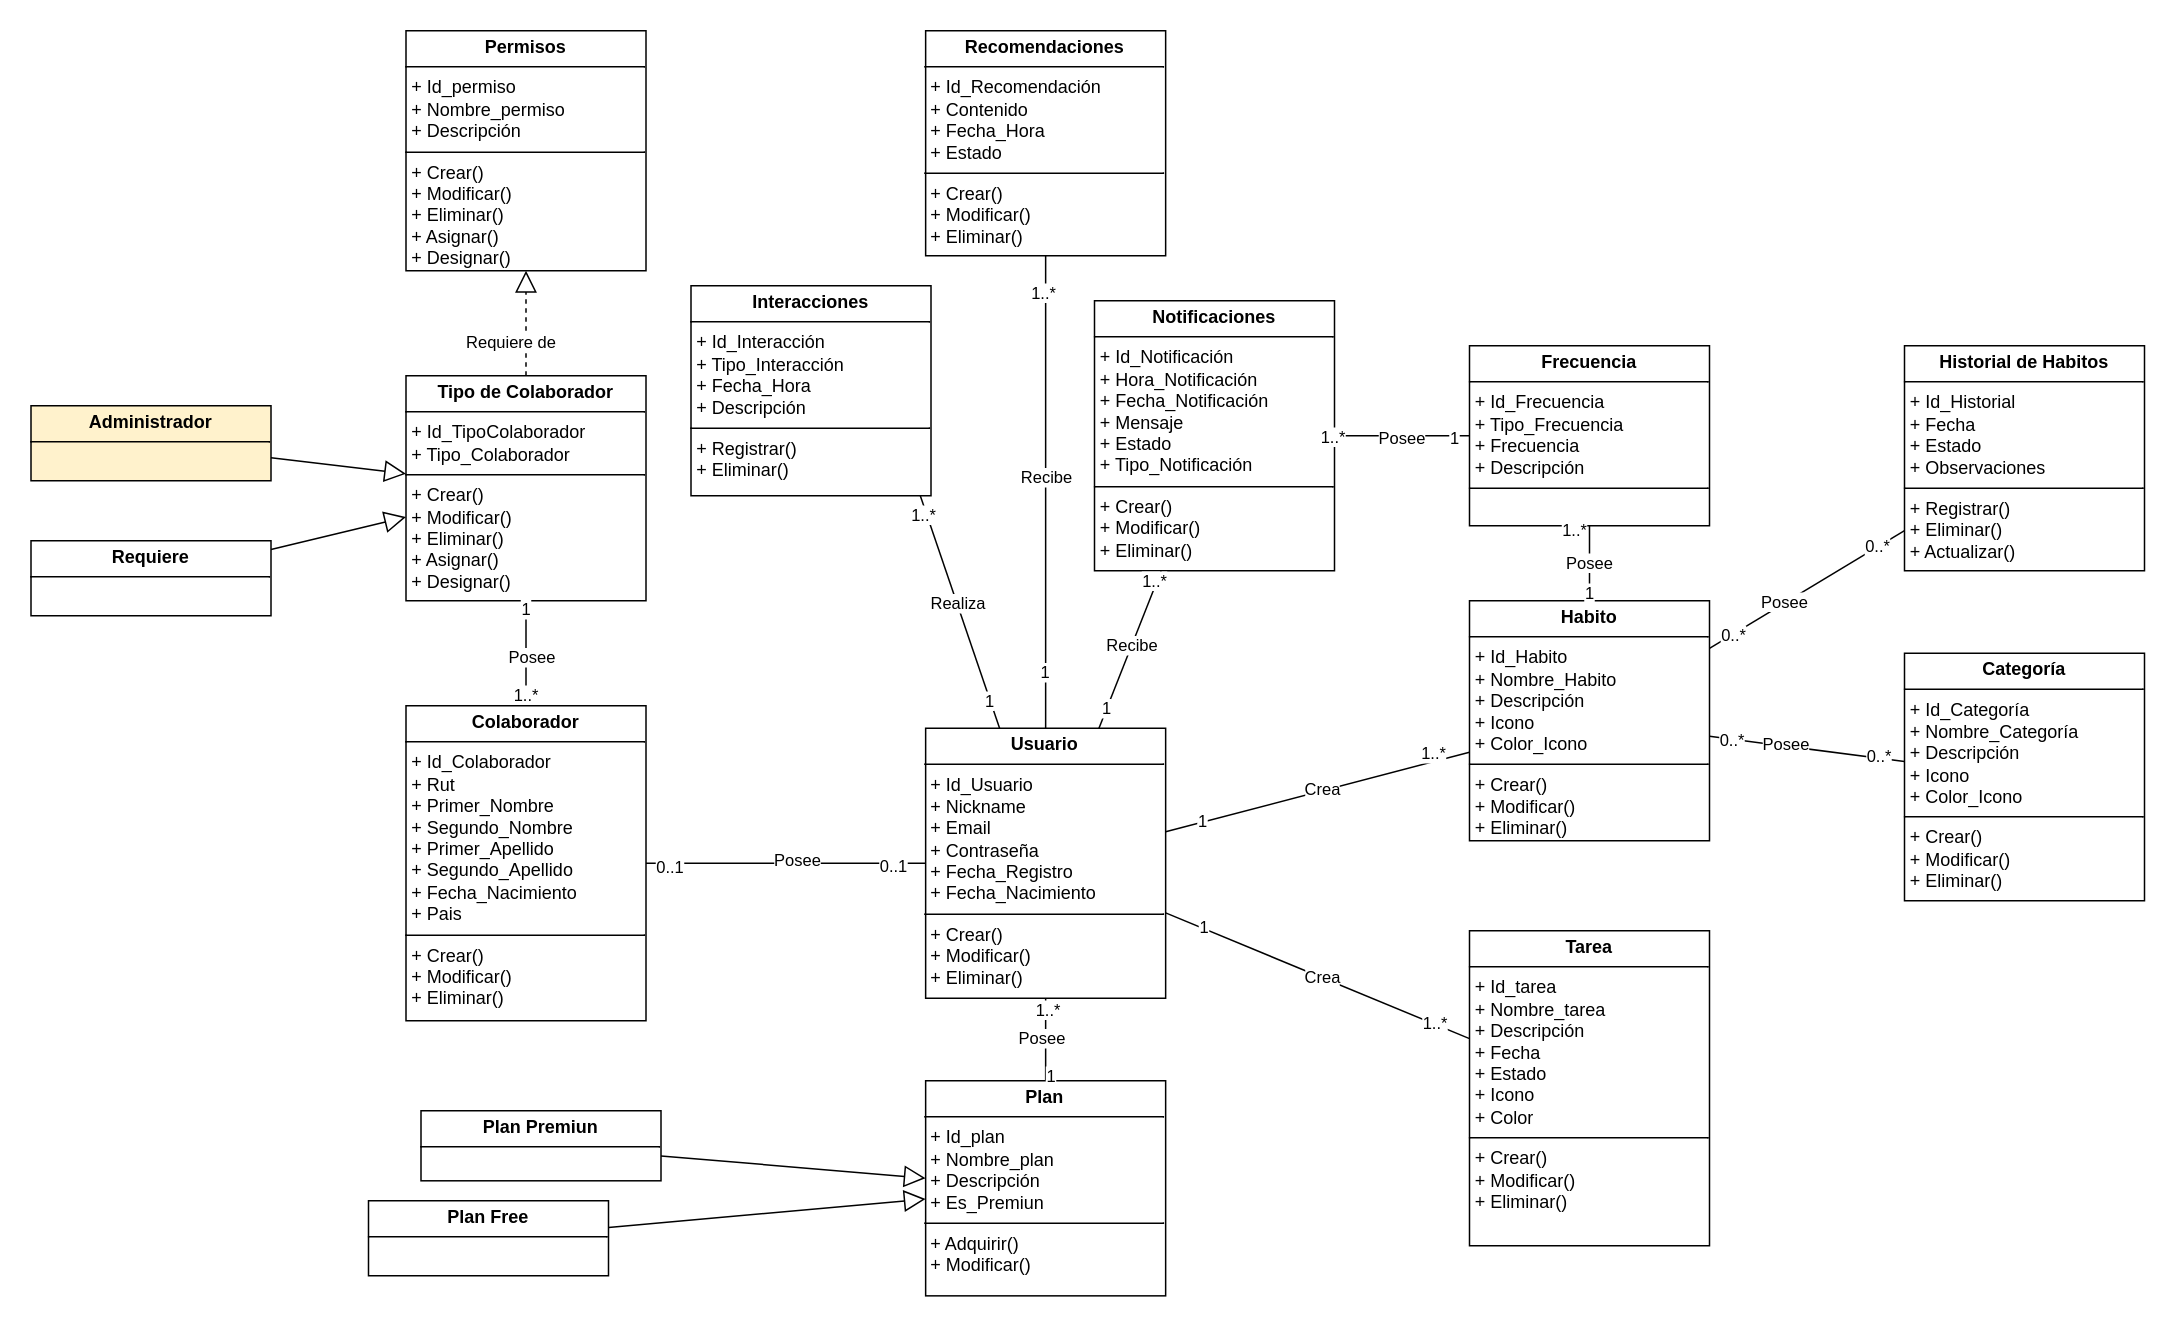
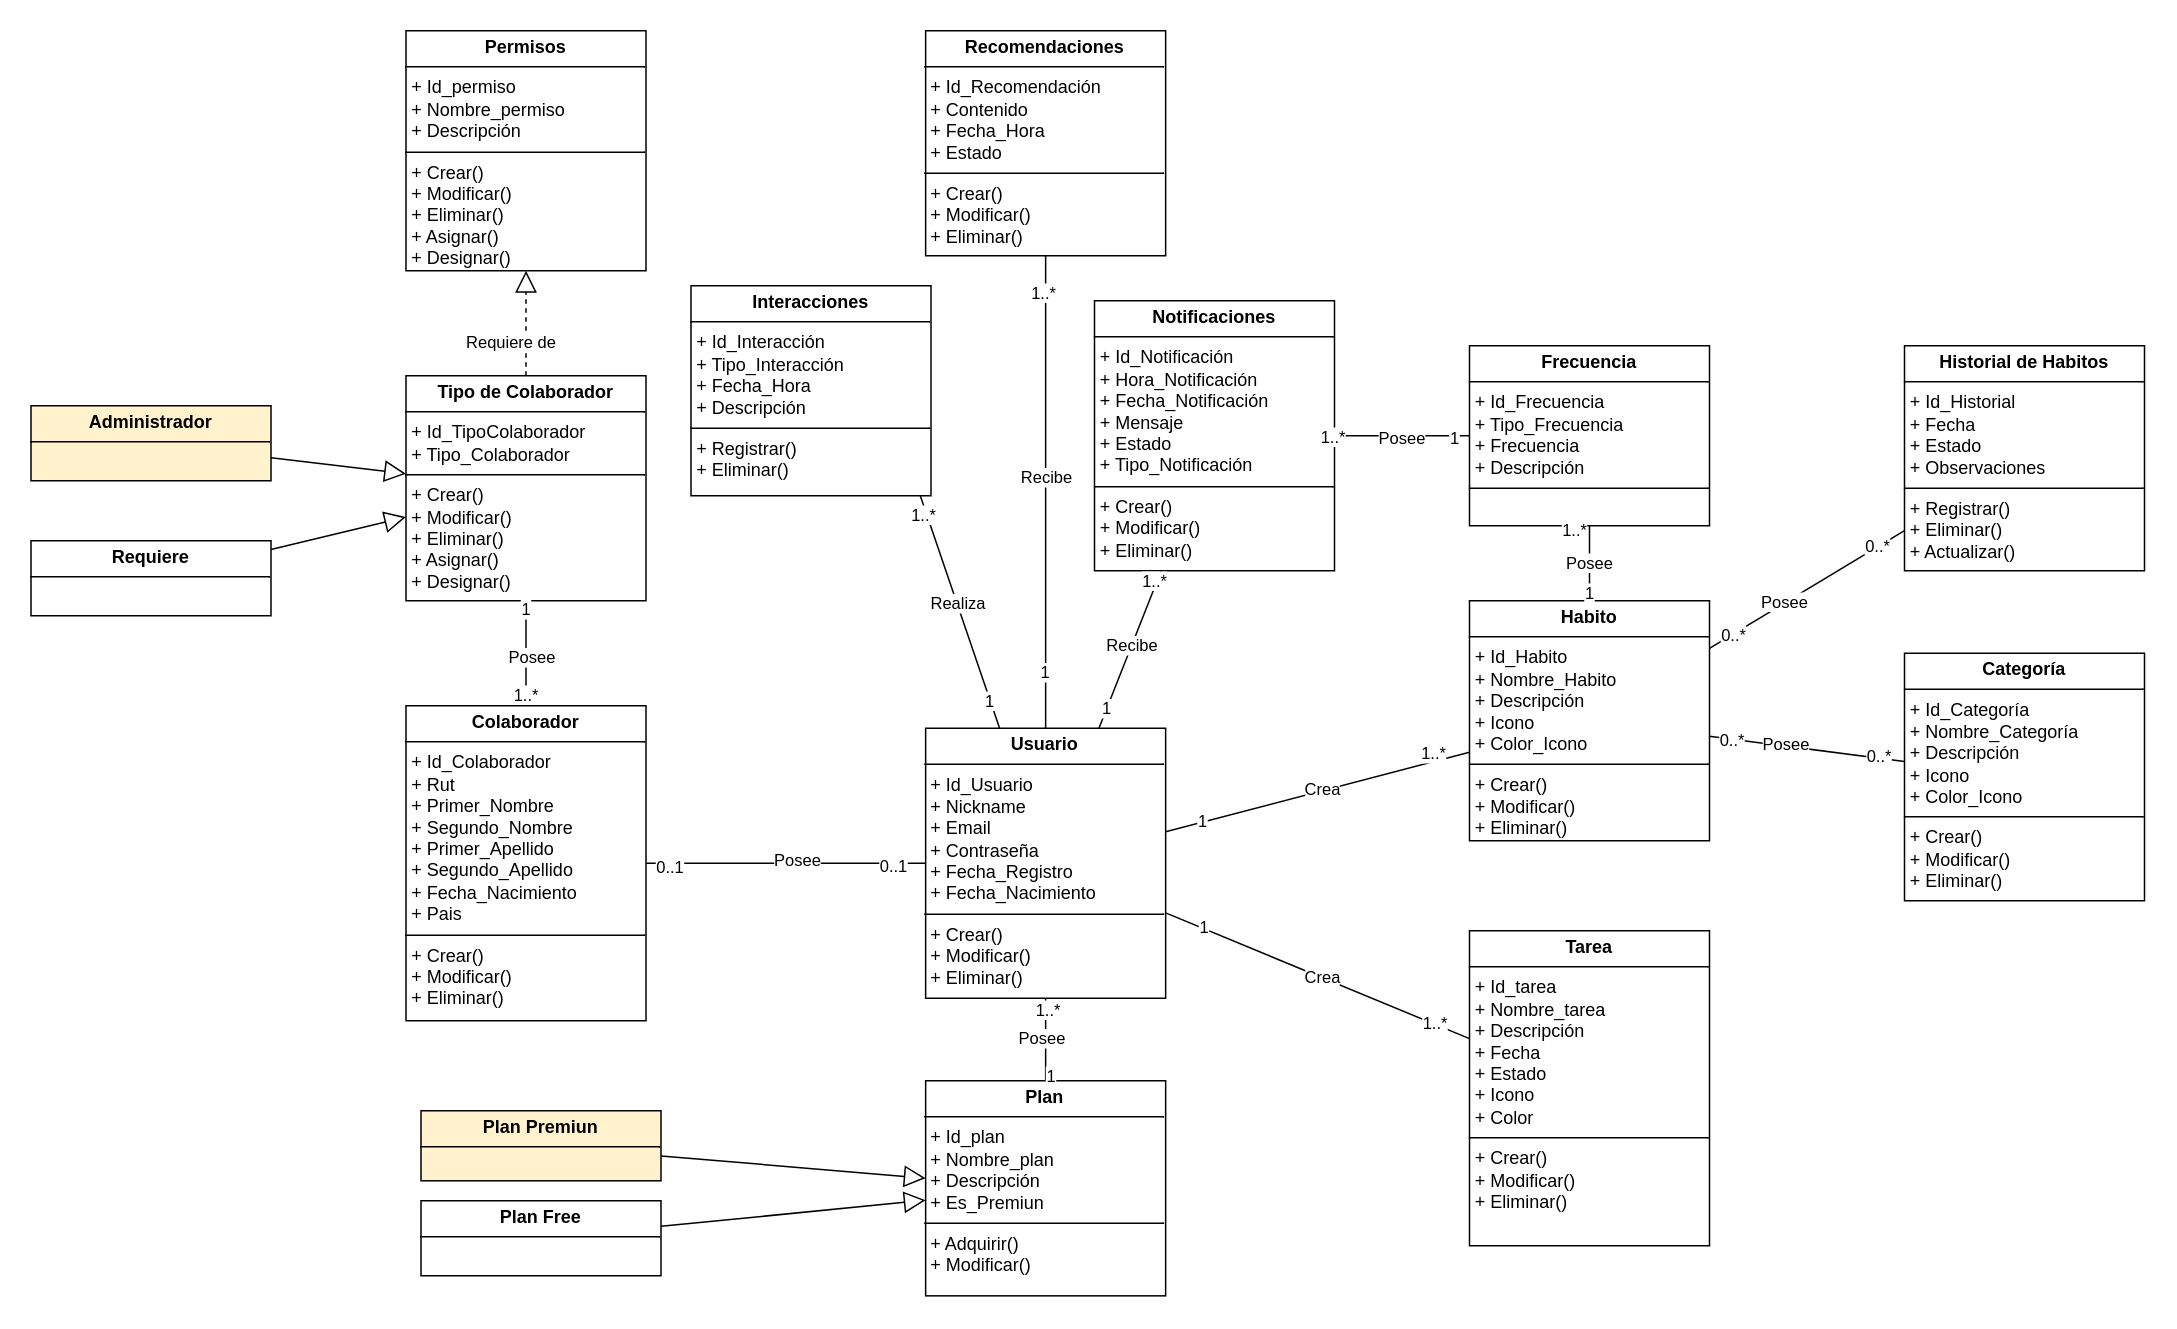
(541, 1146) -> (541, 1146)
(488, 1238) -> (541, 1238)
